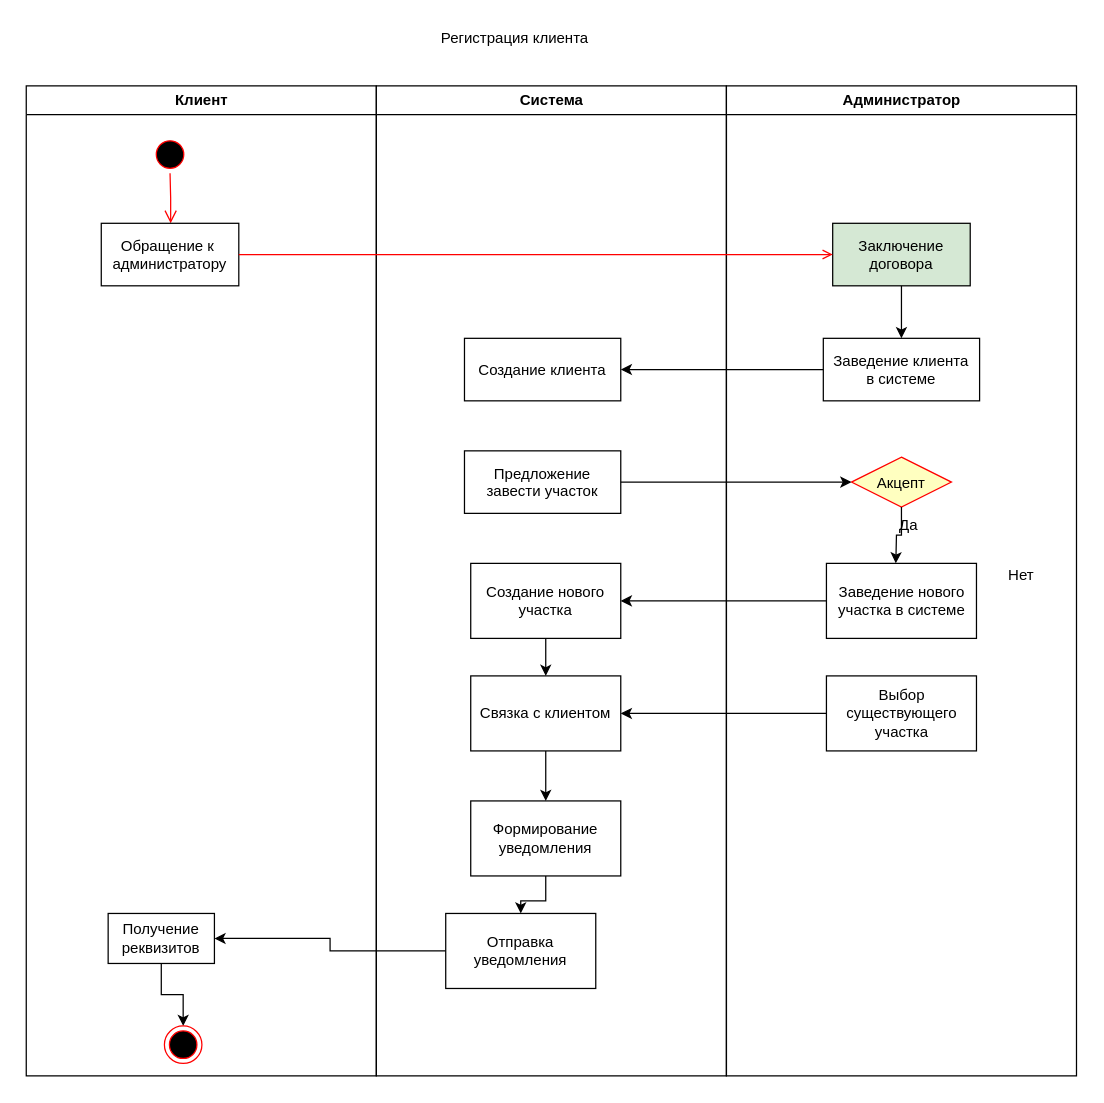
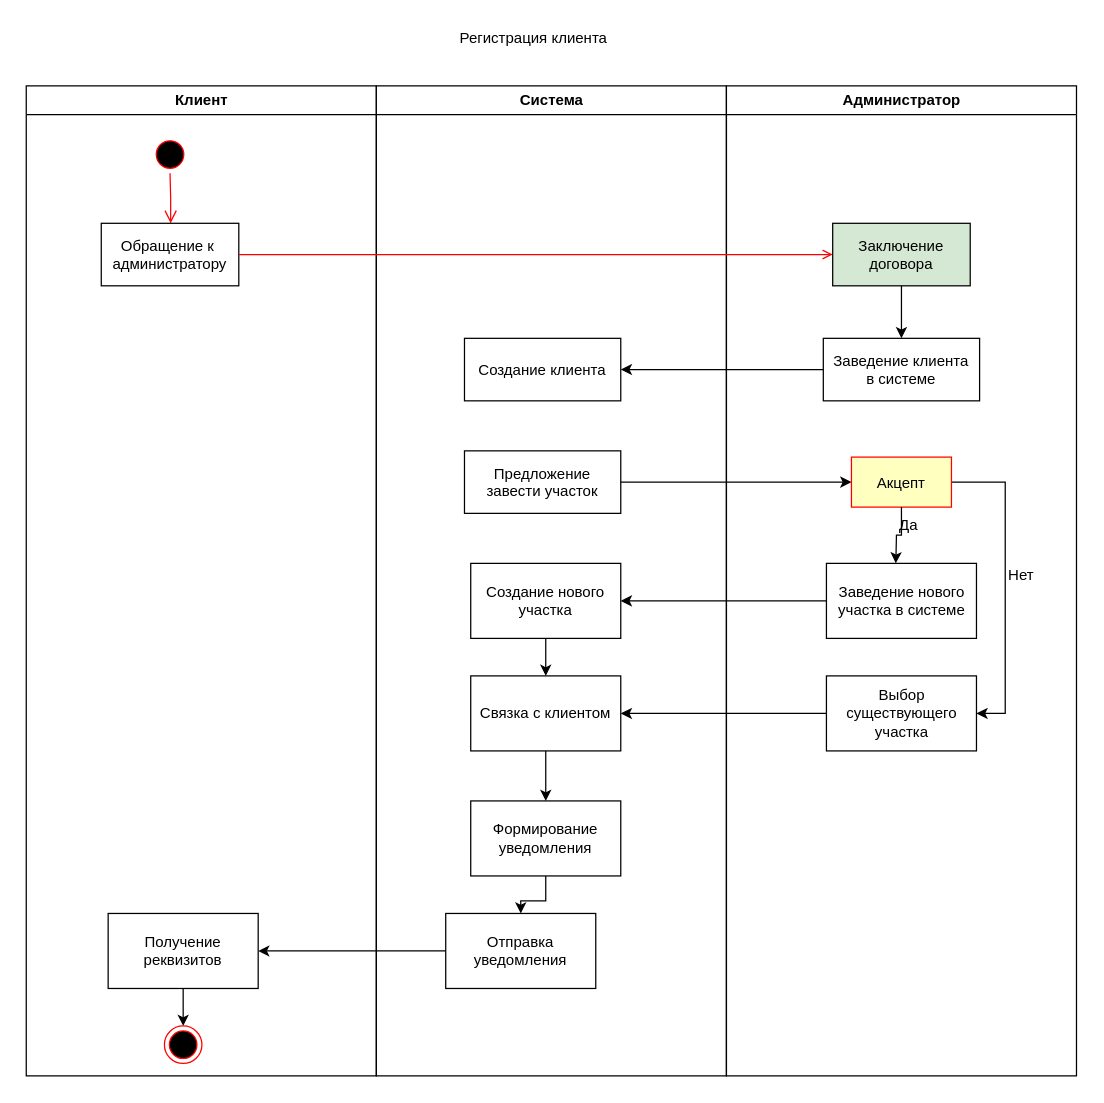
(514, 38) -> (533, 38)
(901, 482) -> (901, 482)
none -> (1005, 581)
(161, 938) -> (183, 951)
